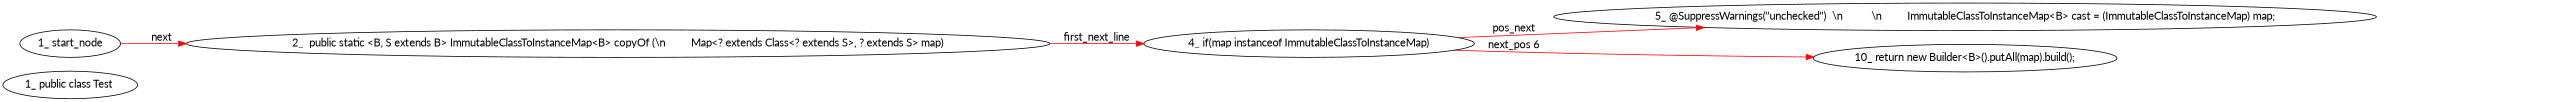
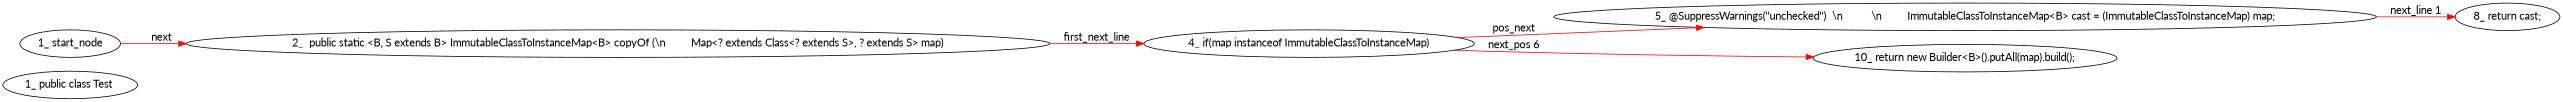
none -> (2508, 17)
